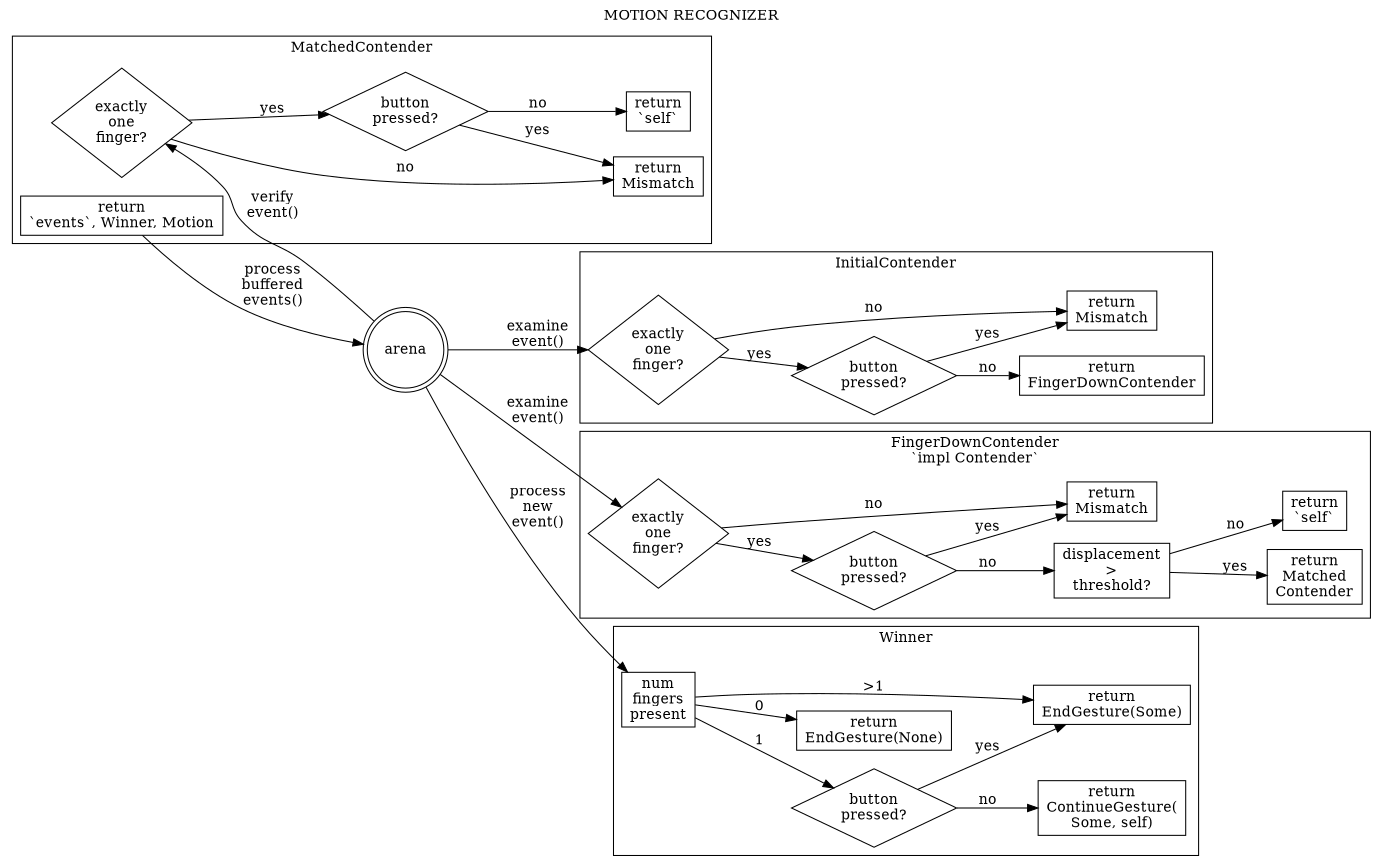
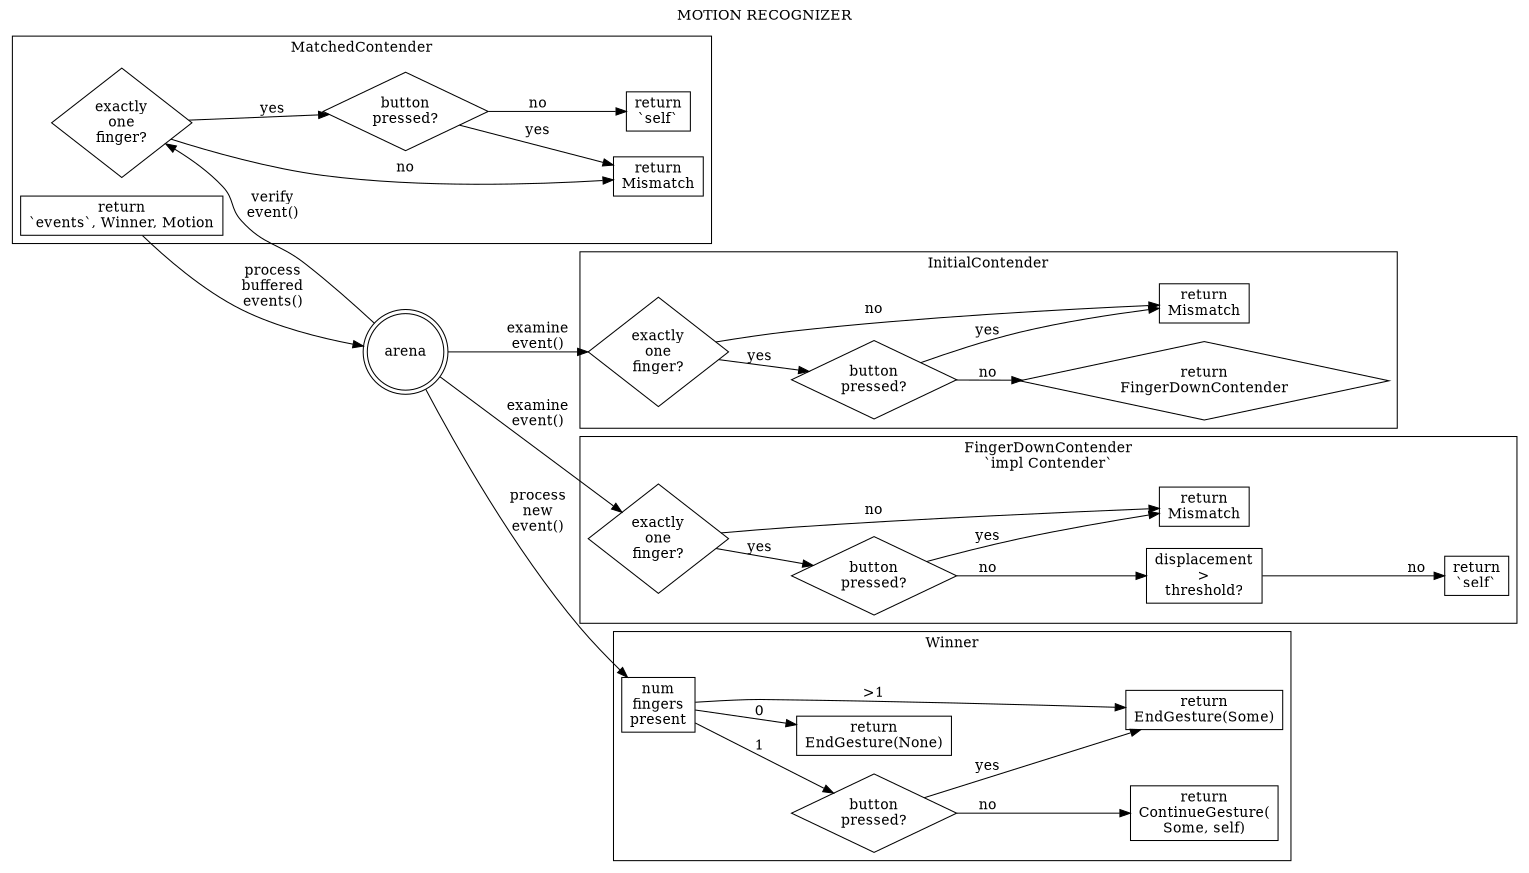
(1112, 376) -> (1204, 381)
(1315, 577) -> none
